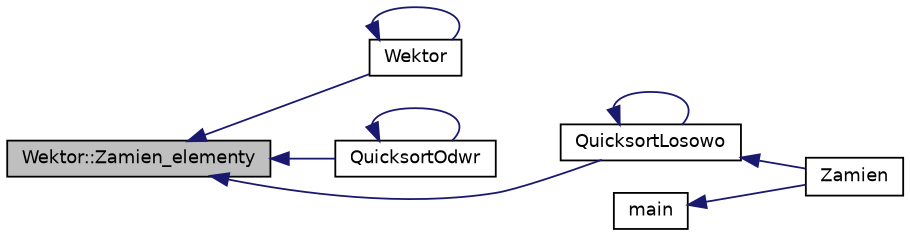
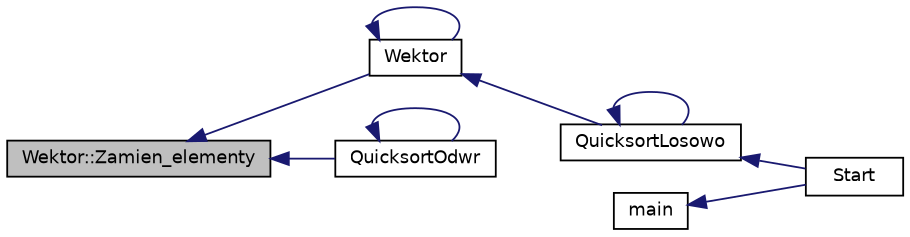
(855, 177) -> (855, 177)
(417, 199) -> (541, 103)
